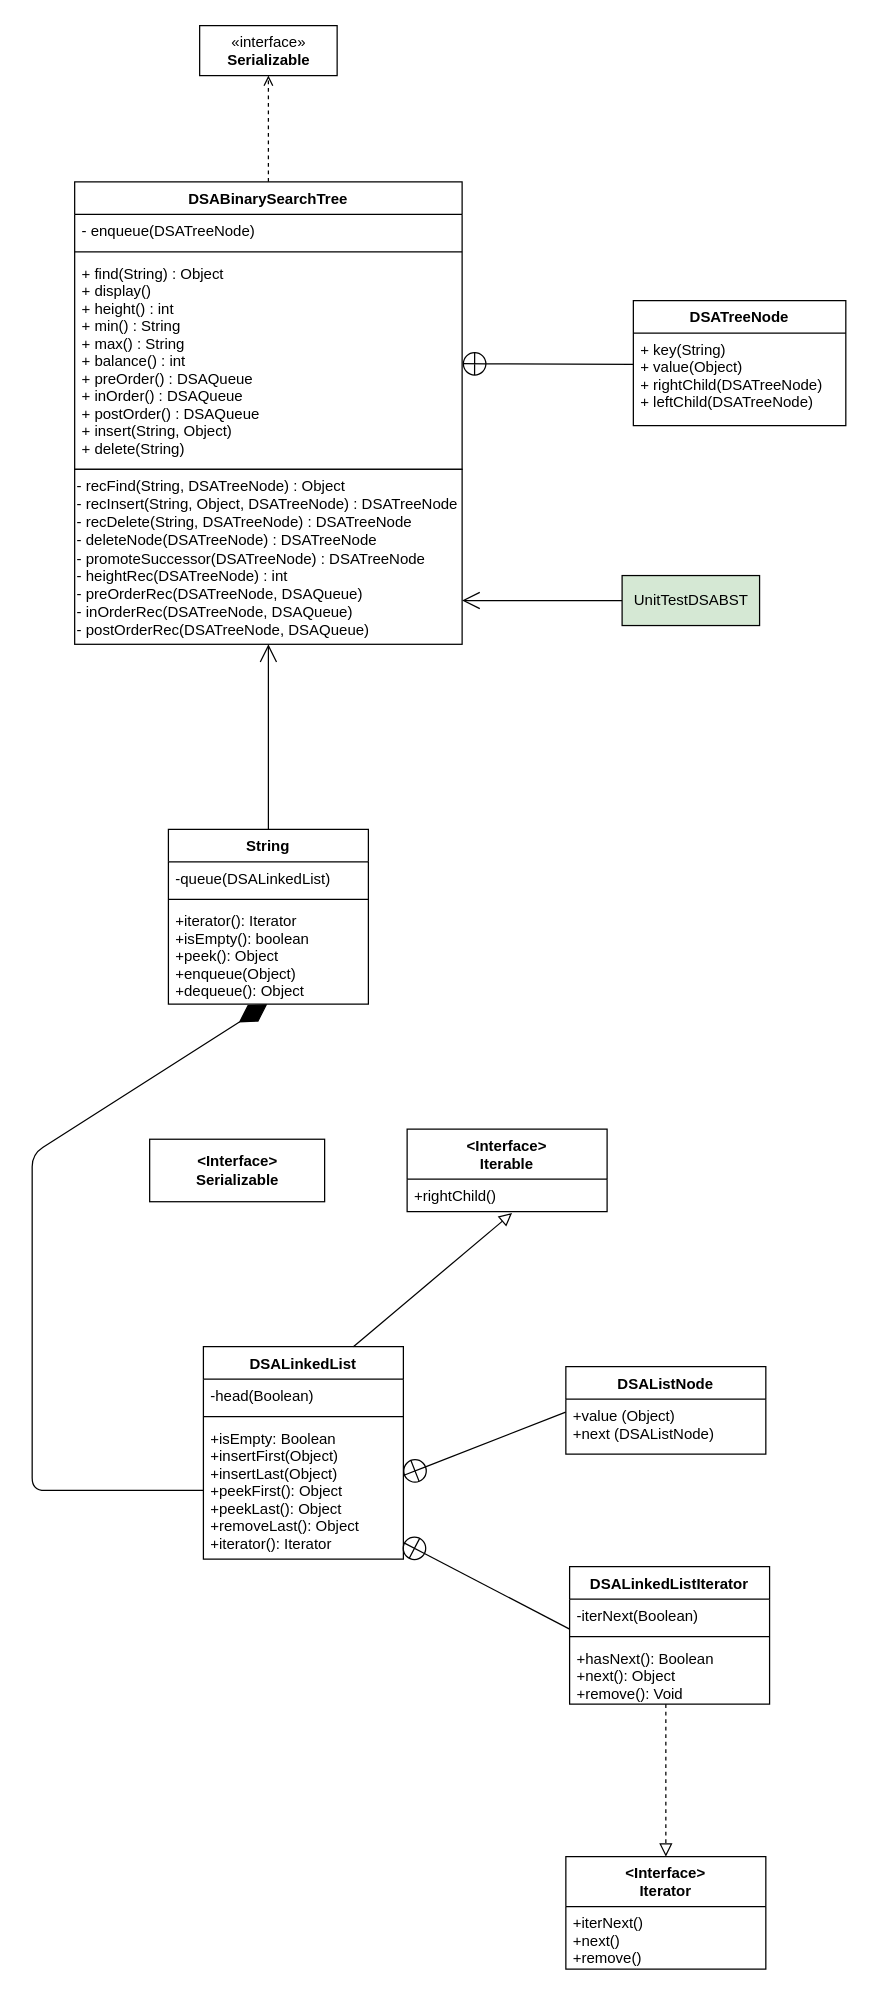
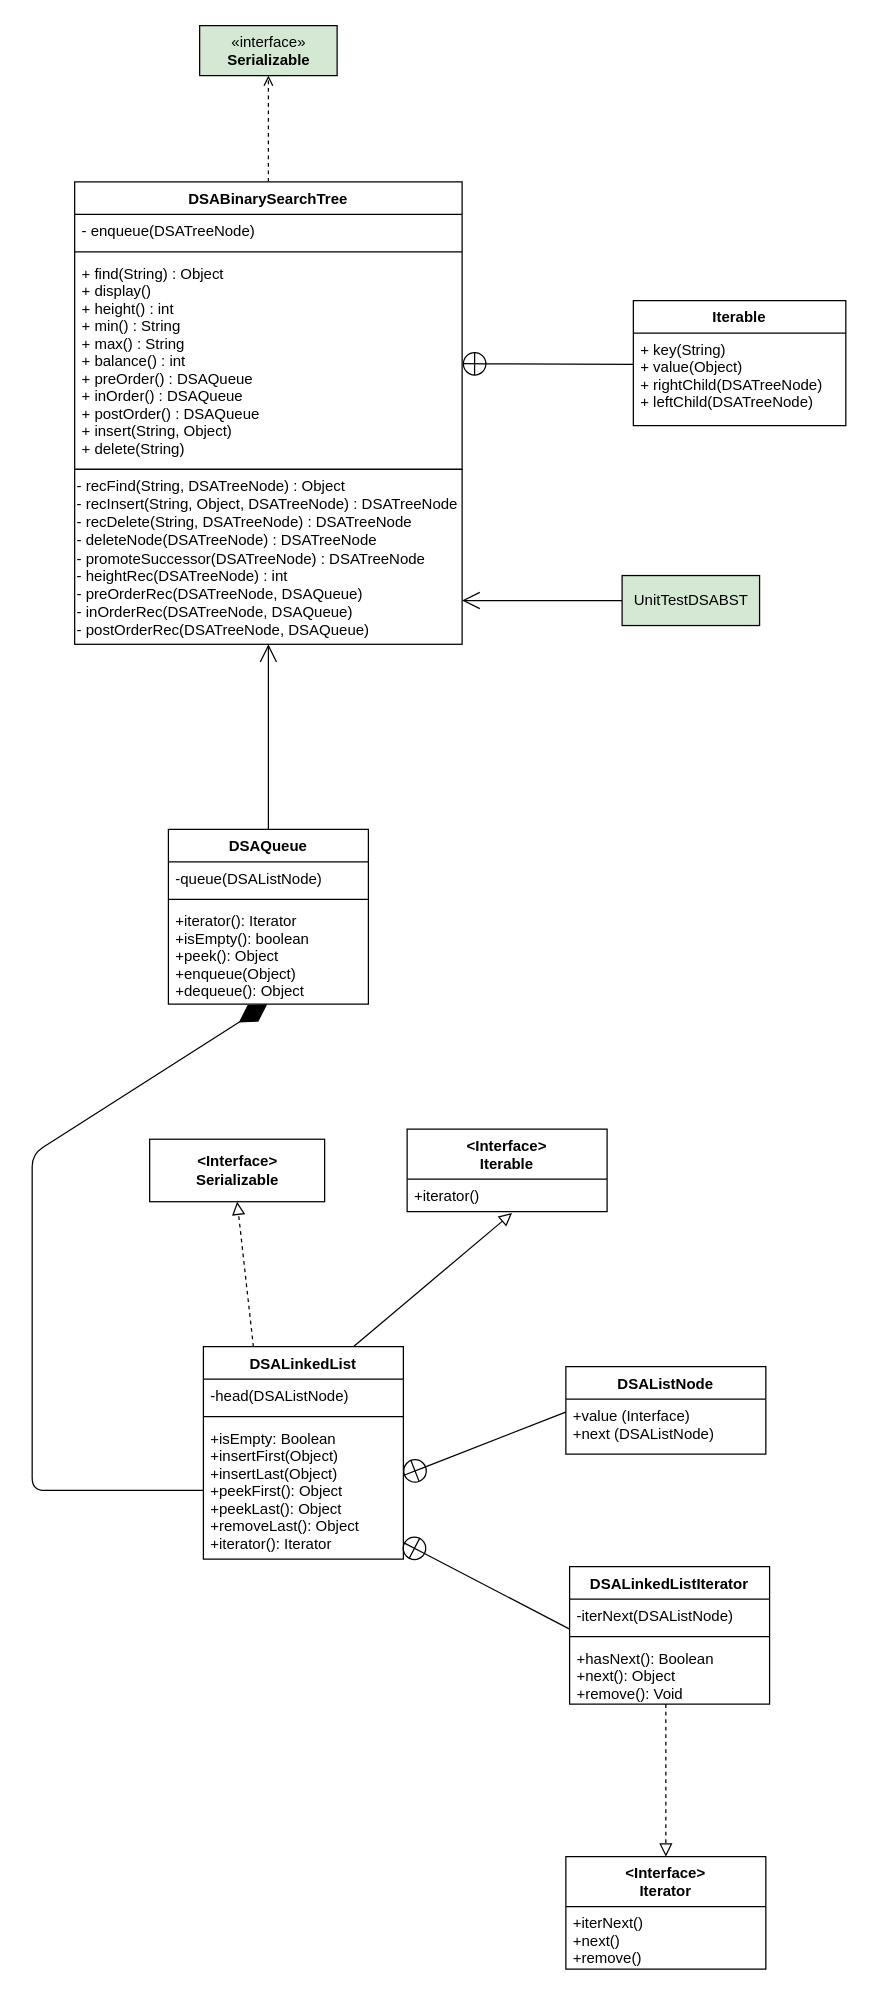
(268, 51) -> (268, 51)
(739, 318) -> (739, 318)
(268, 846) -> (268, 846)
(259, 879) -> (253, 879)
(463, 1196) -> (458, 1196)
none -> (246, 1281)
(267, 1396) -> (284, 1396)
(632, 1416) -> (644, 1416)
(648, 1616) -> (665, 1616)
